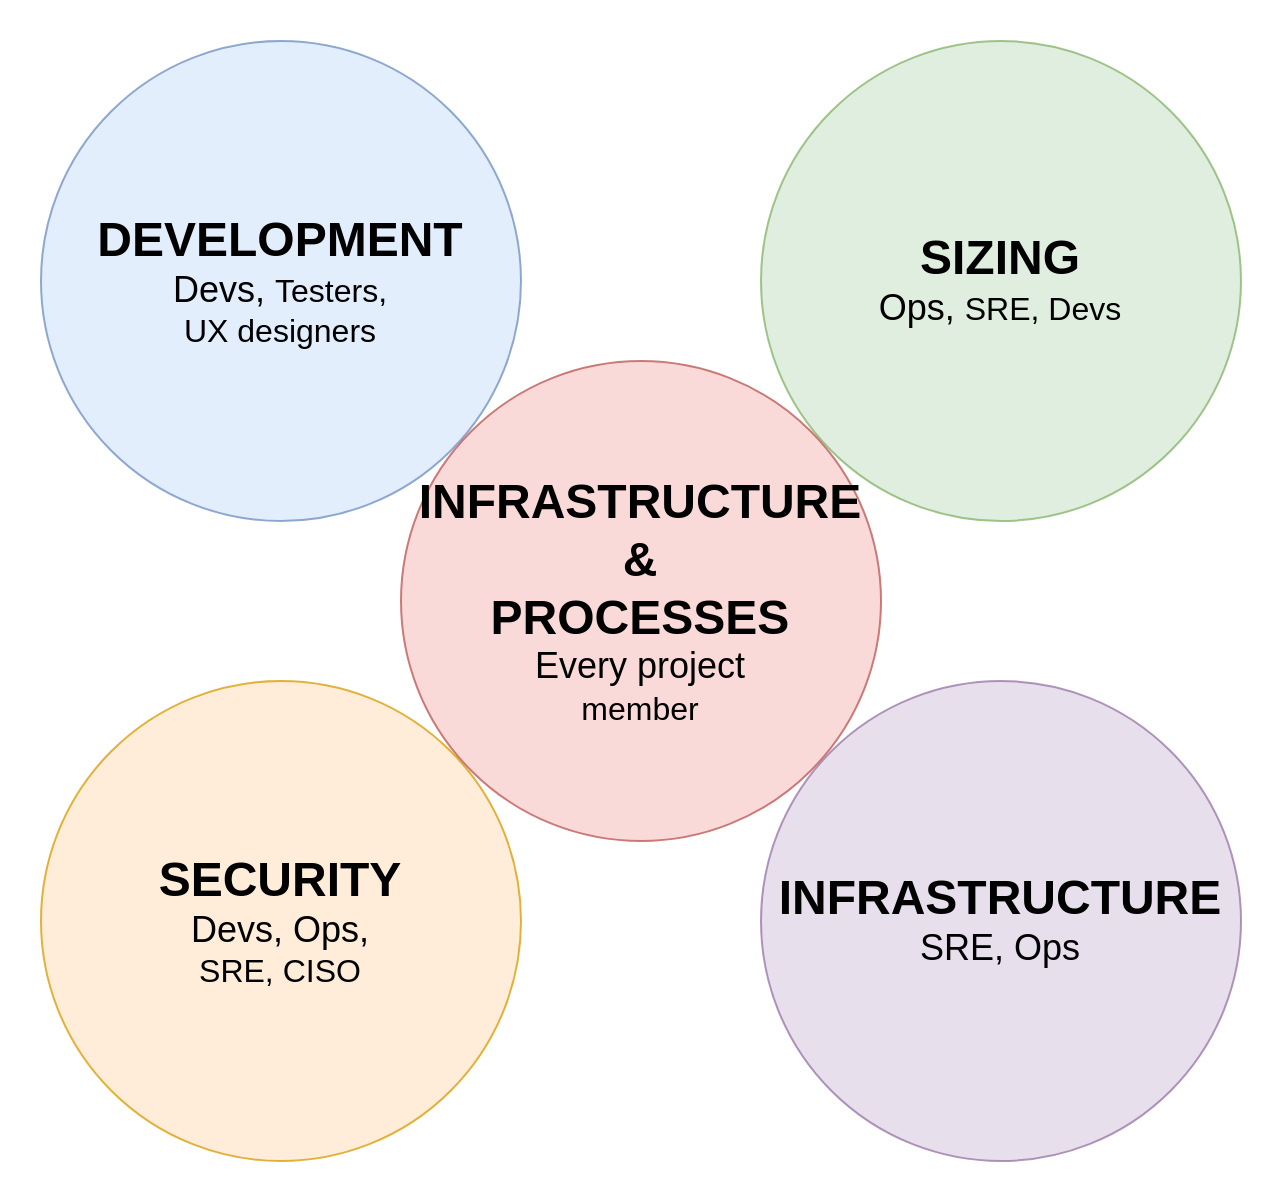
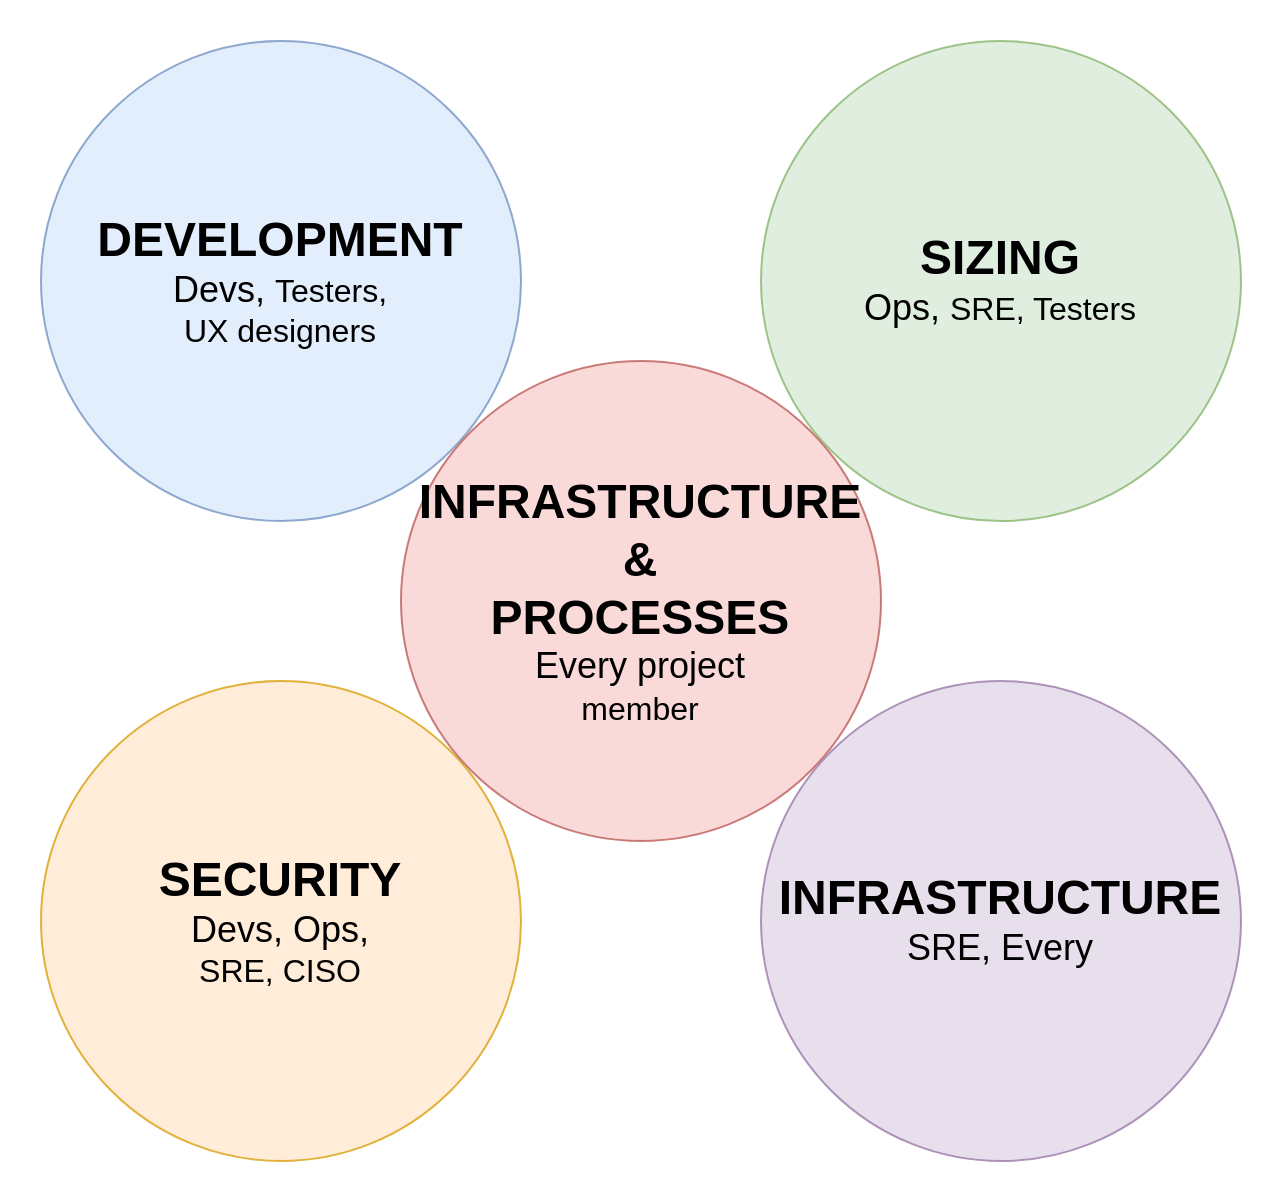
(1001, 281) -> (1001, 281)
(1001, 921) -> (1001, 921)
